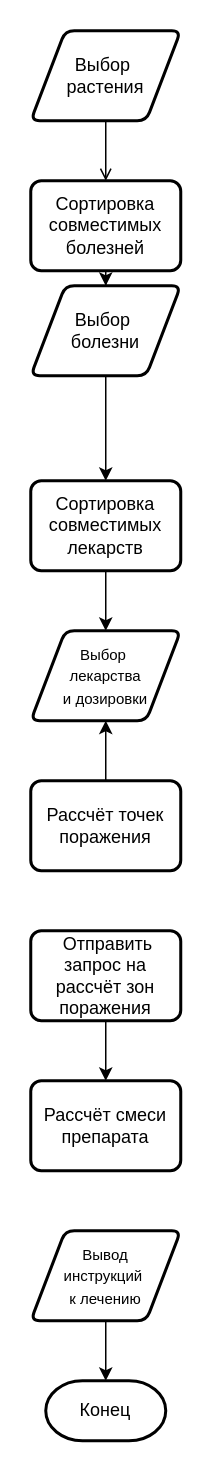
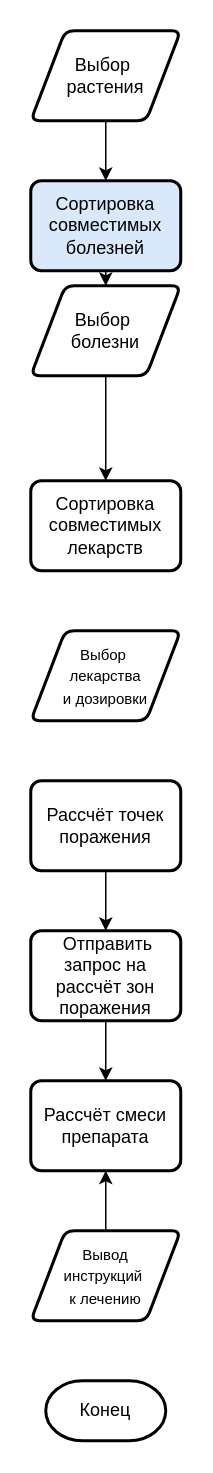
(106, 171) -> (106, 169)
(106, 226) -> (106, 226)
(106, 596) -> none
(106, 756) -> (106, 896)
(106, 1346) -> (106, 1206)
